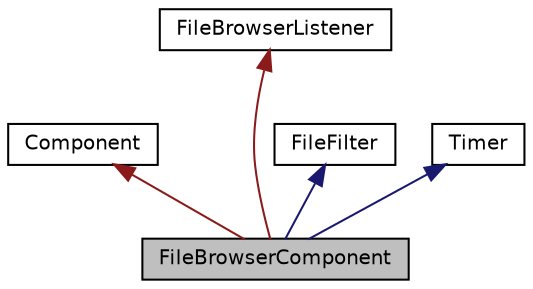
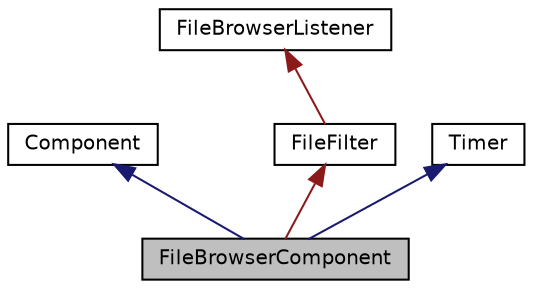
(254, 155) -> (310, 97)
(188, 207) -> (188, 207)
(300, 211) -> (300, 211)
